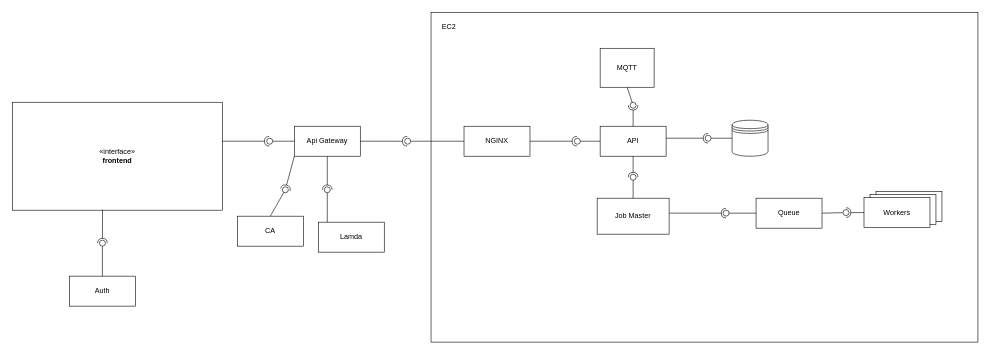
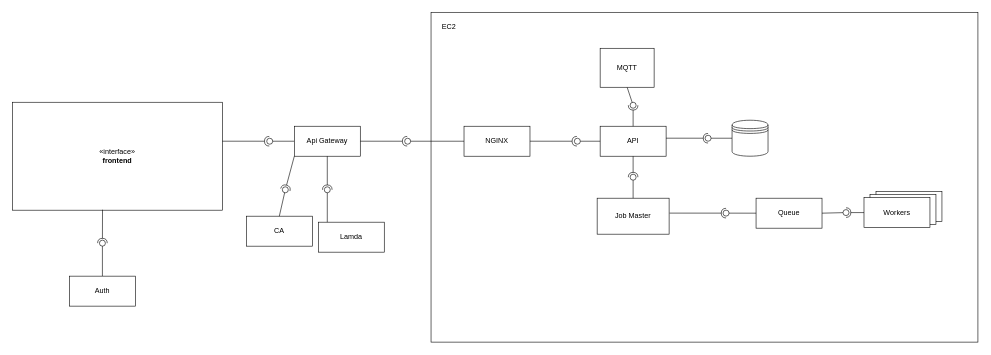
(270, 231) -> (279, 231)
